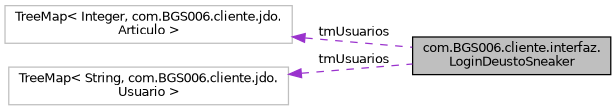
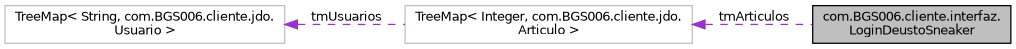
(352, 33) -> (752, 18)
(357, 69) -> (351, 24)
